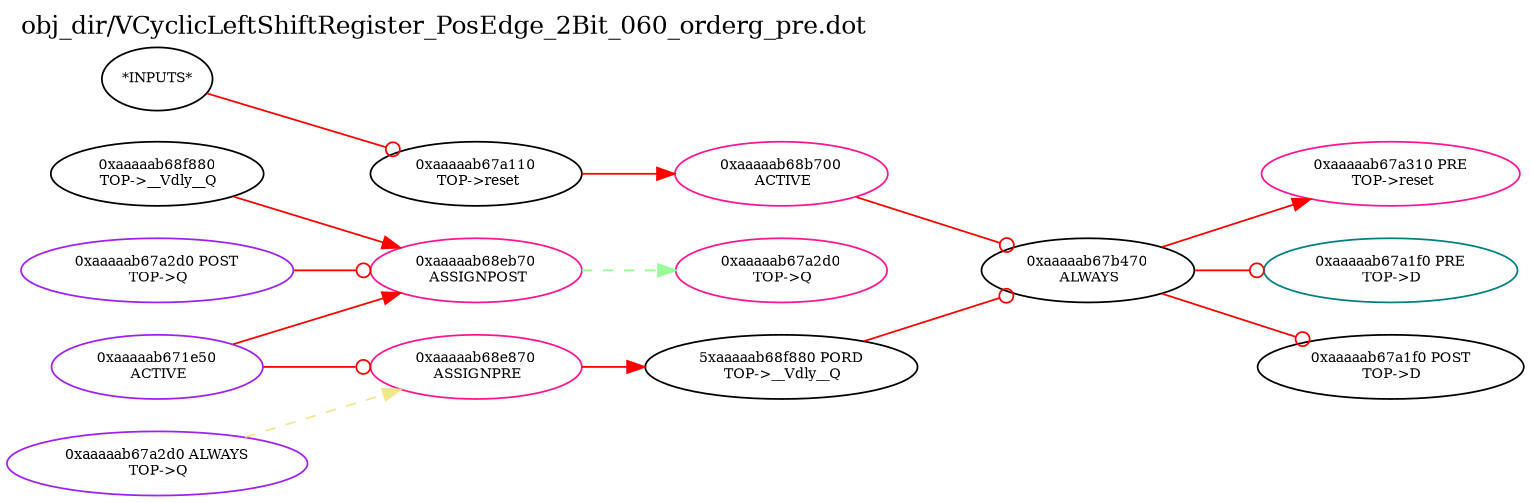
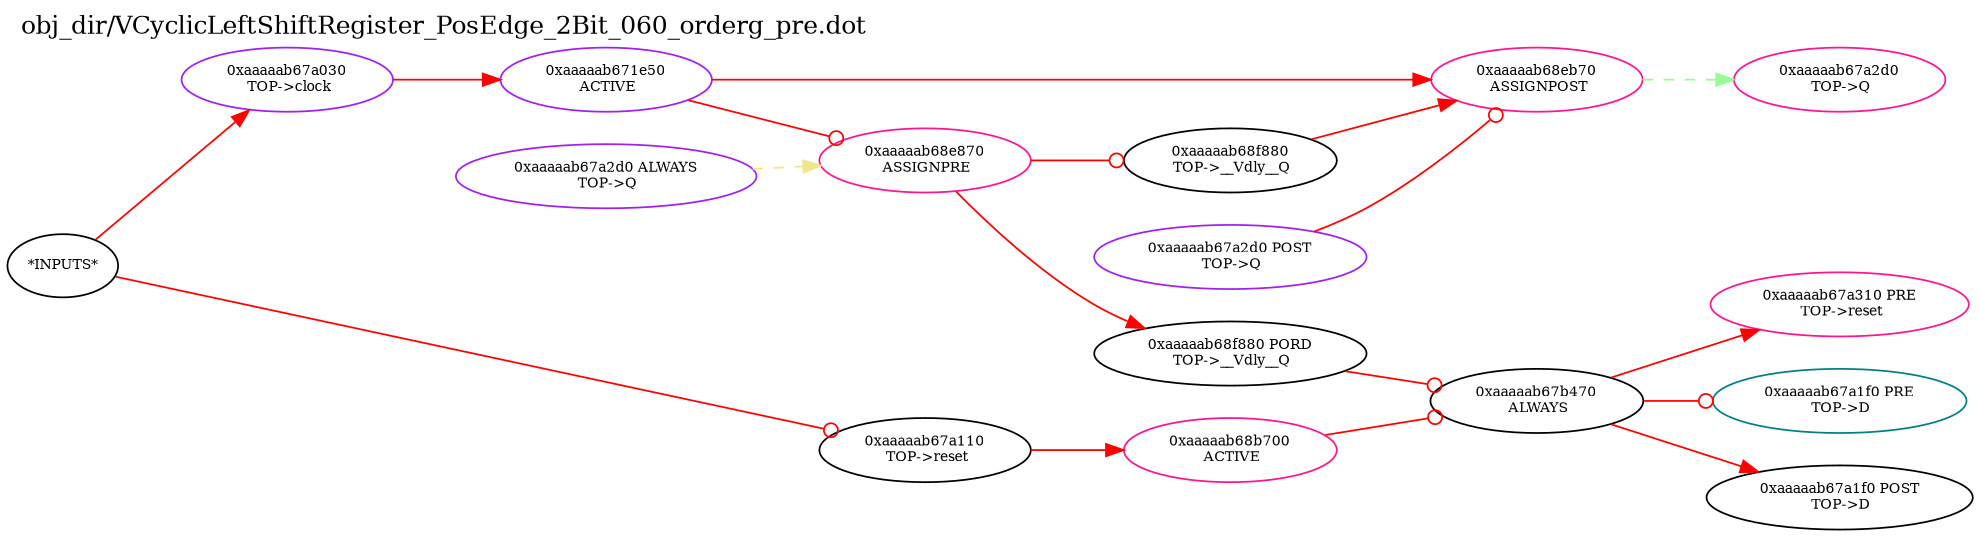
none -> (287, 80)
none -> (1070, 160)
(1229, 315) -> (1676, 445)
(781, 367) -> (1230, 354)
